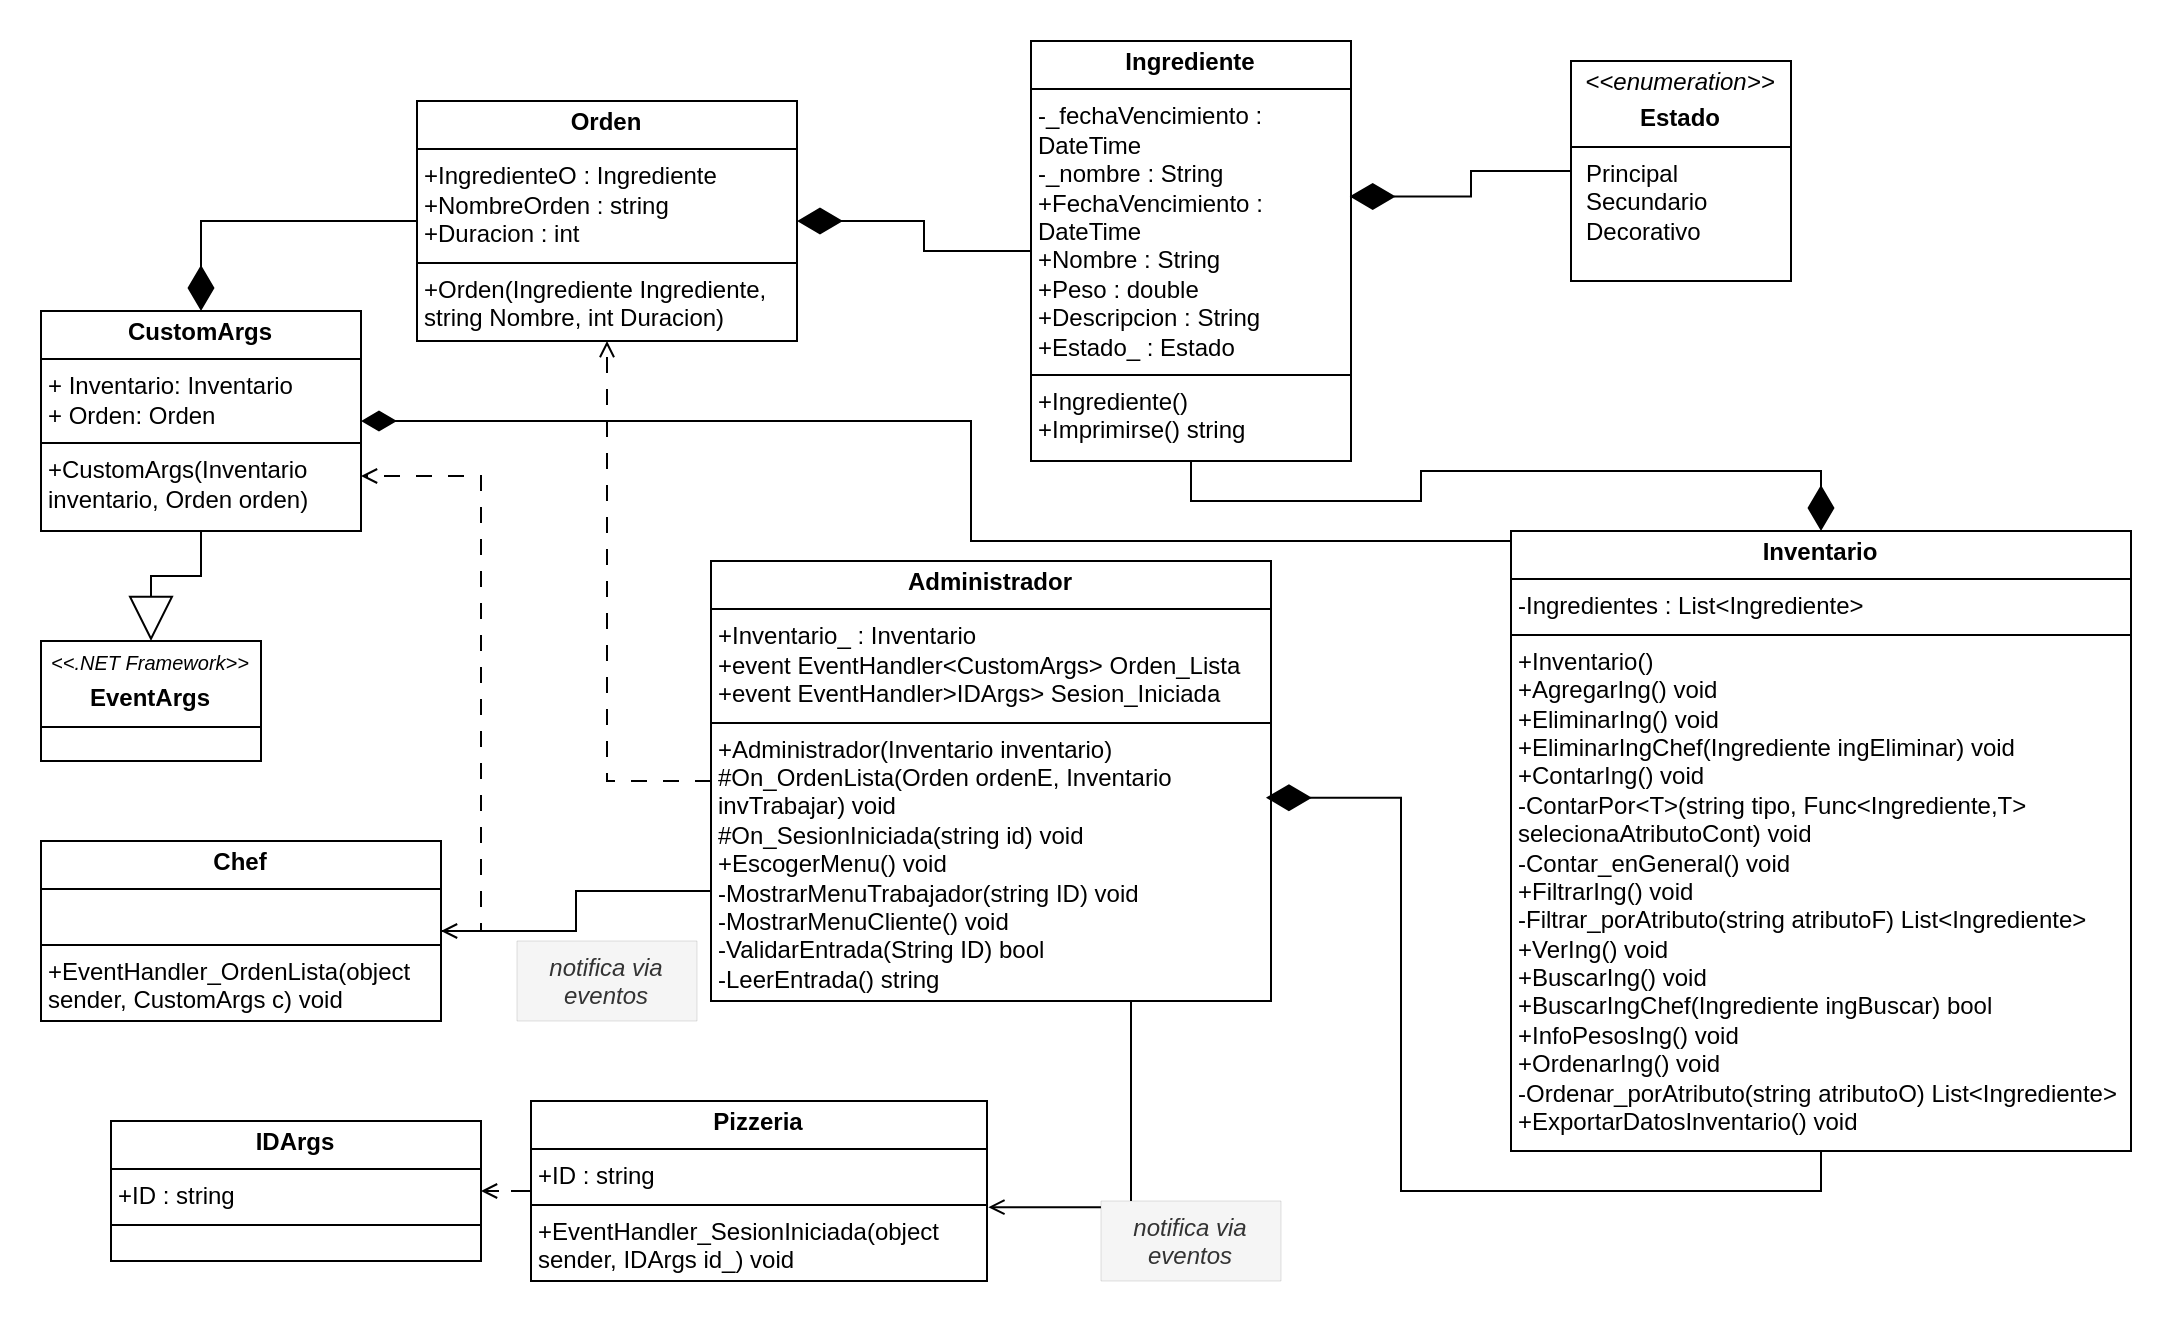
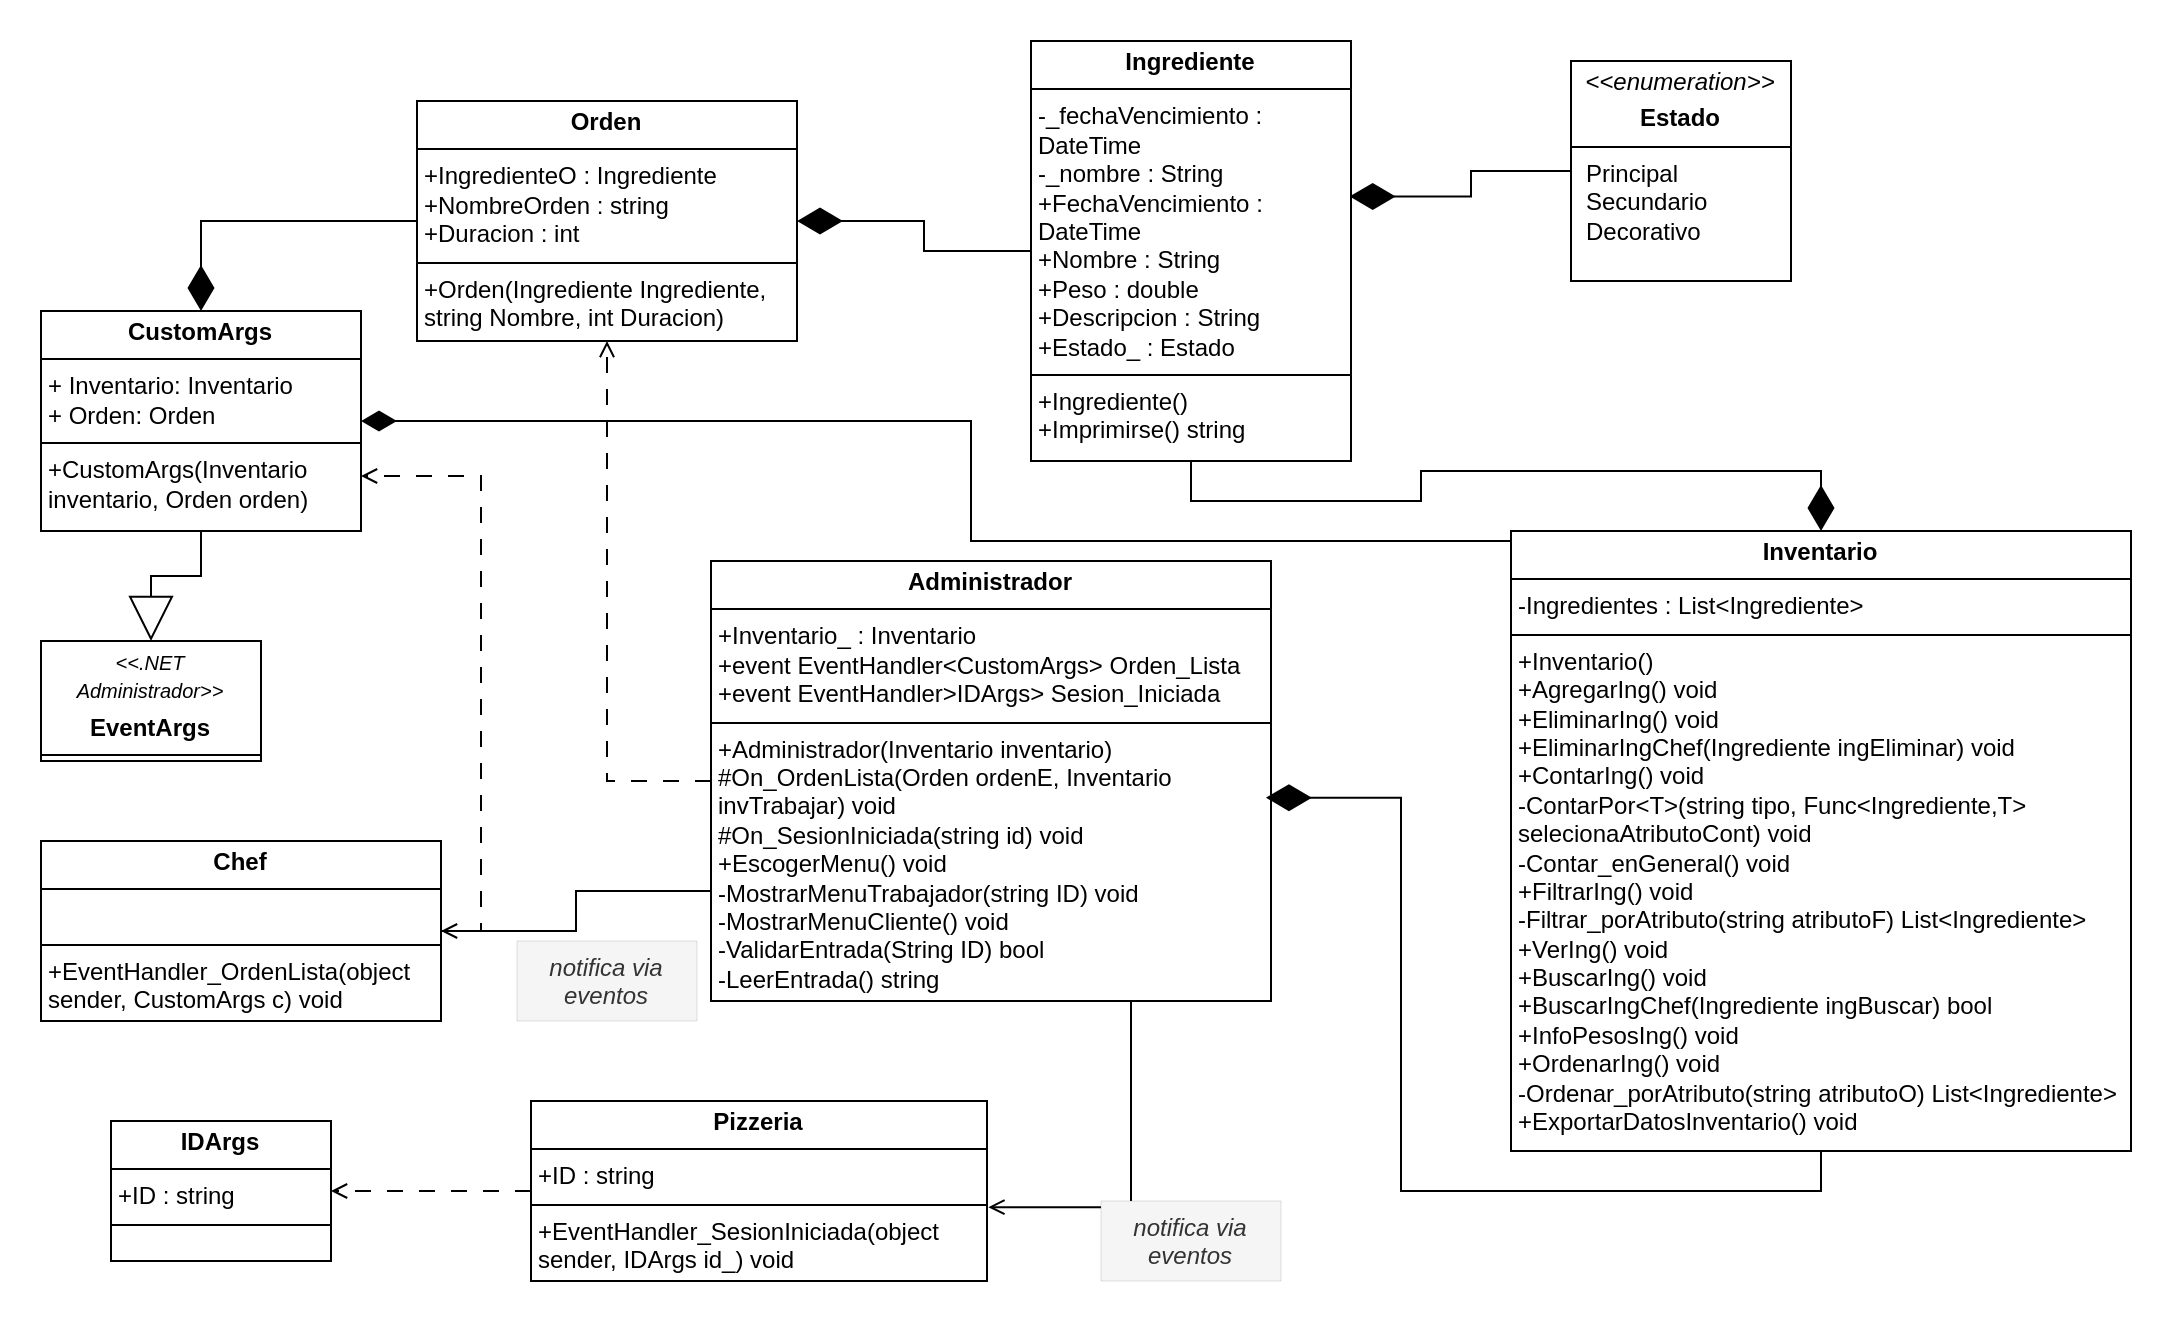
(153, 684) -> (153, 684)
(296, 1191) -> (221, 1191)
